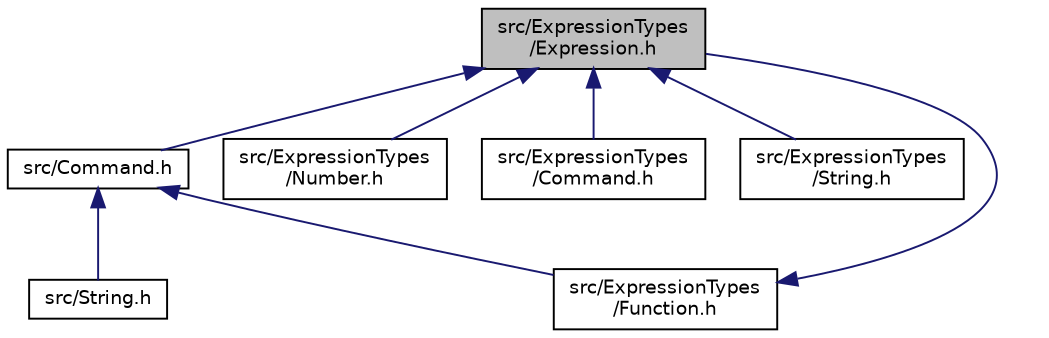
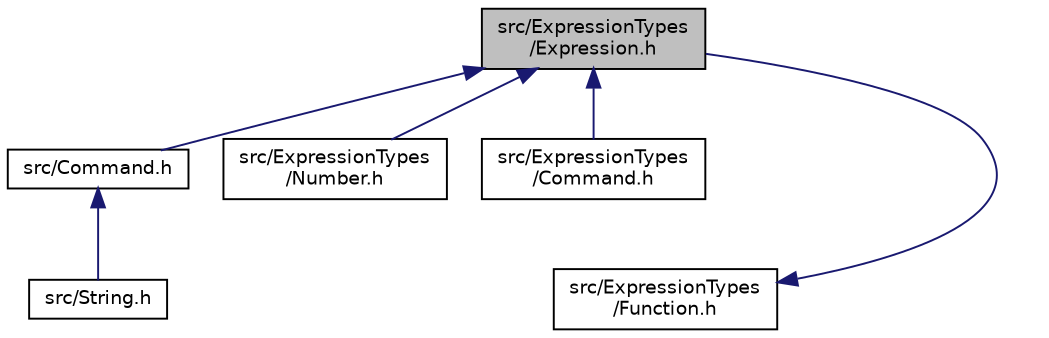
(852, 169) -> none
(366, 236) -> none
